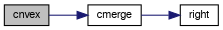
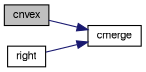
(155, 15) -> (61, 48)
